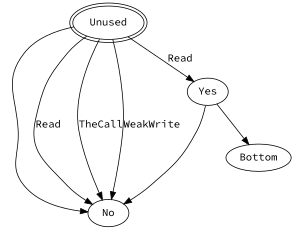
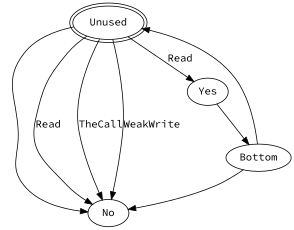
none -> (225, 67)
(178, 160) -> (192, 194)
